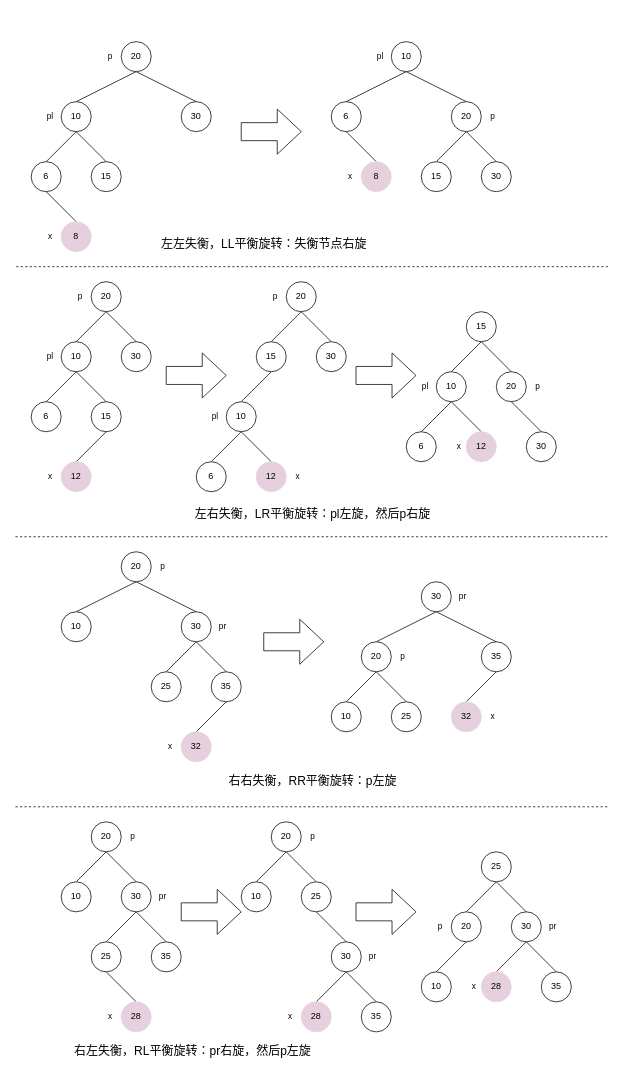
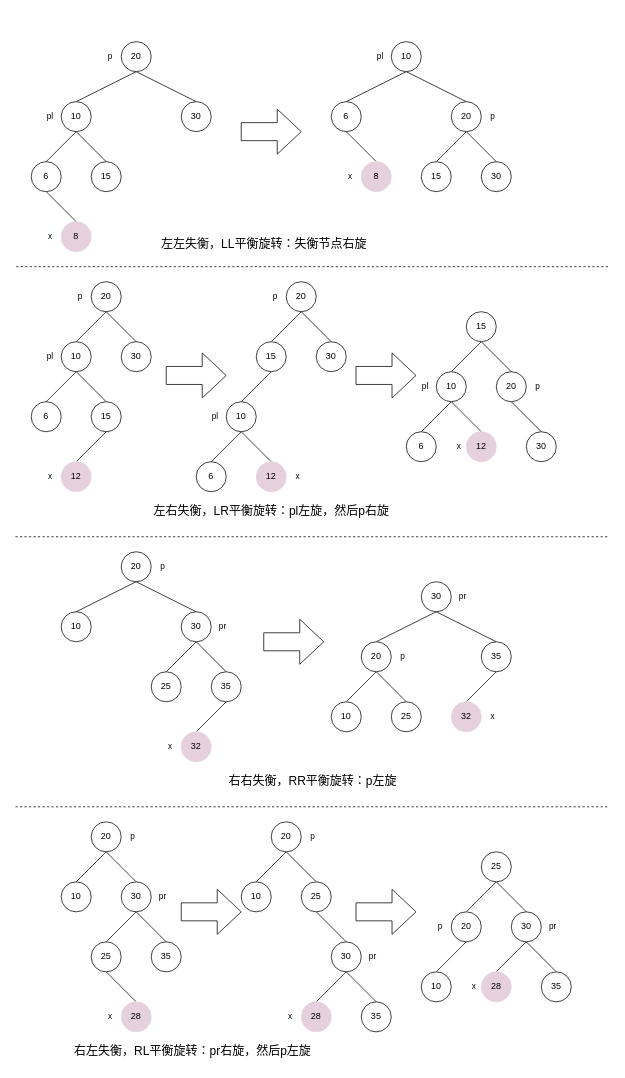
(312, 514) -> (271, 510)
